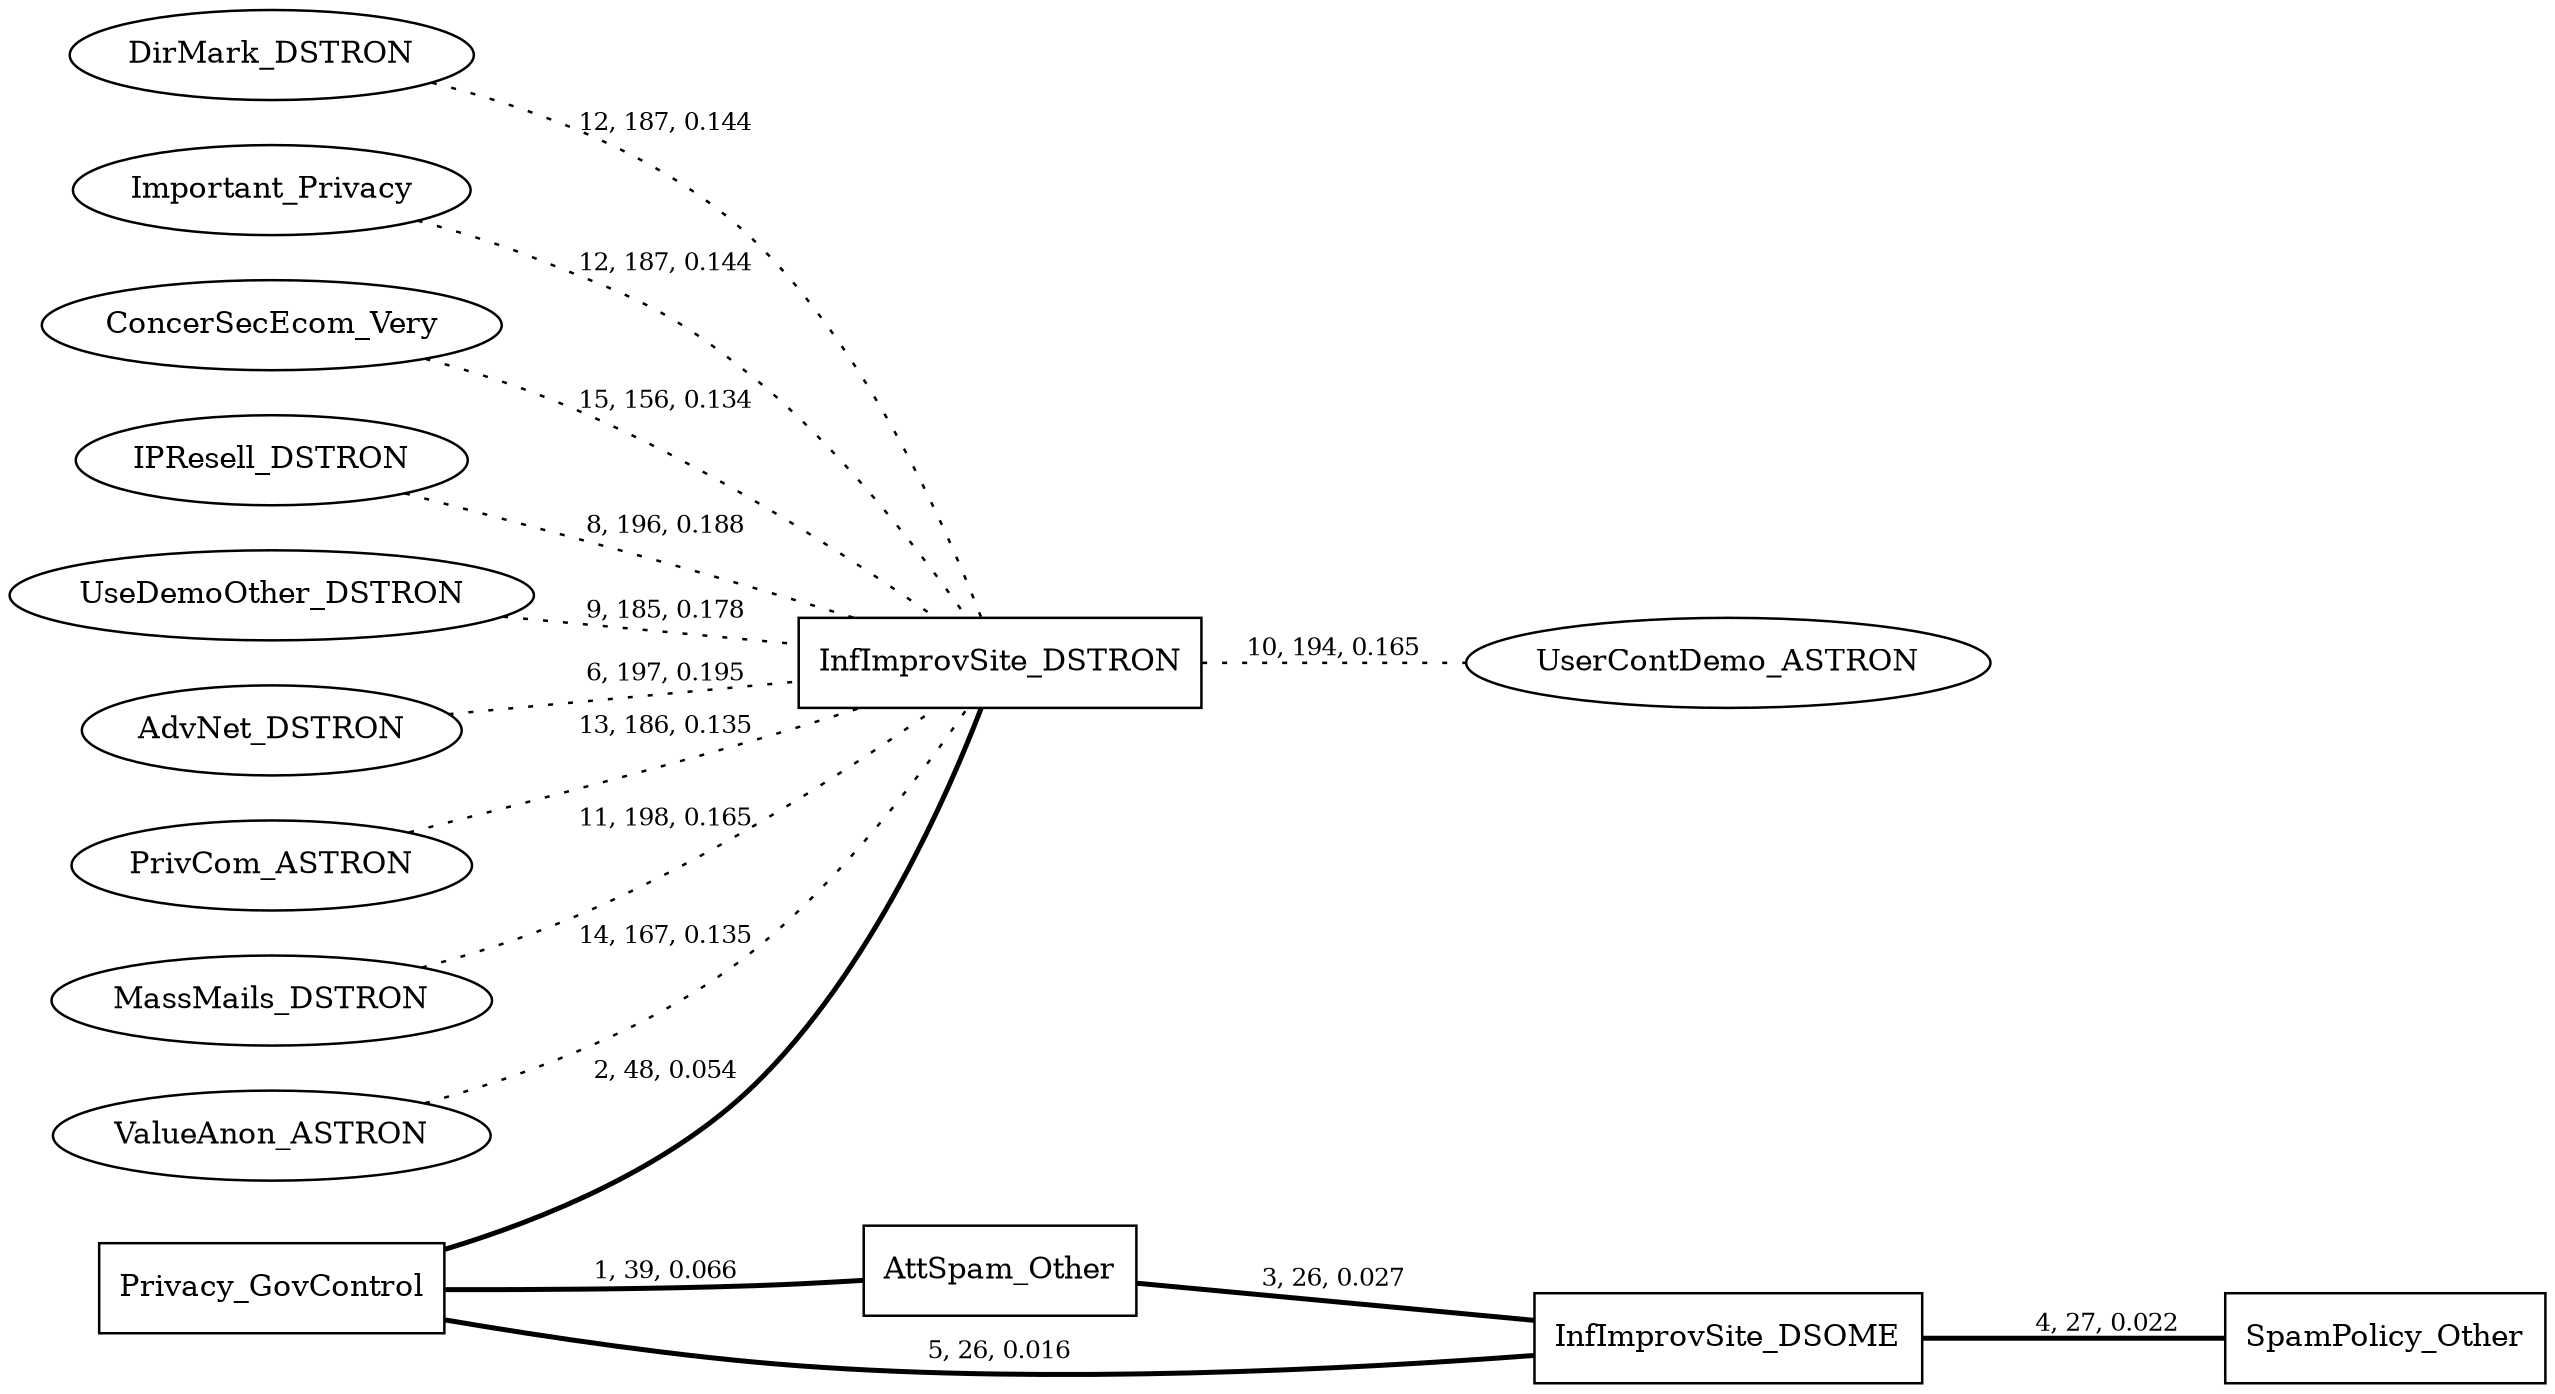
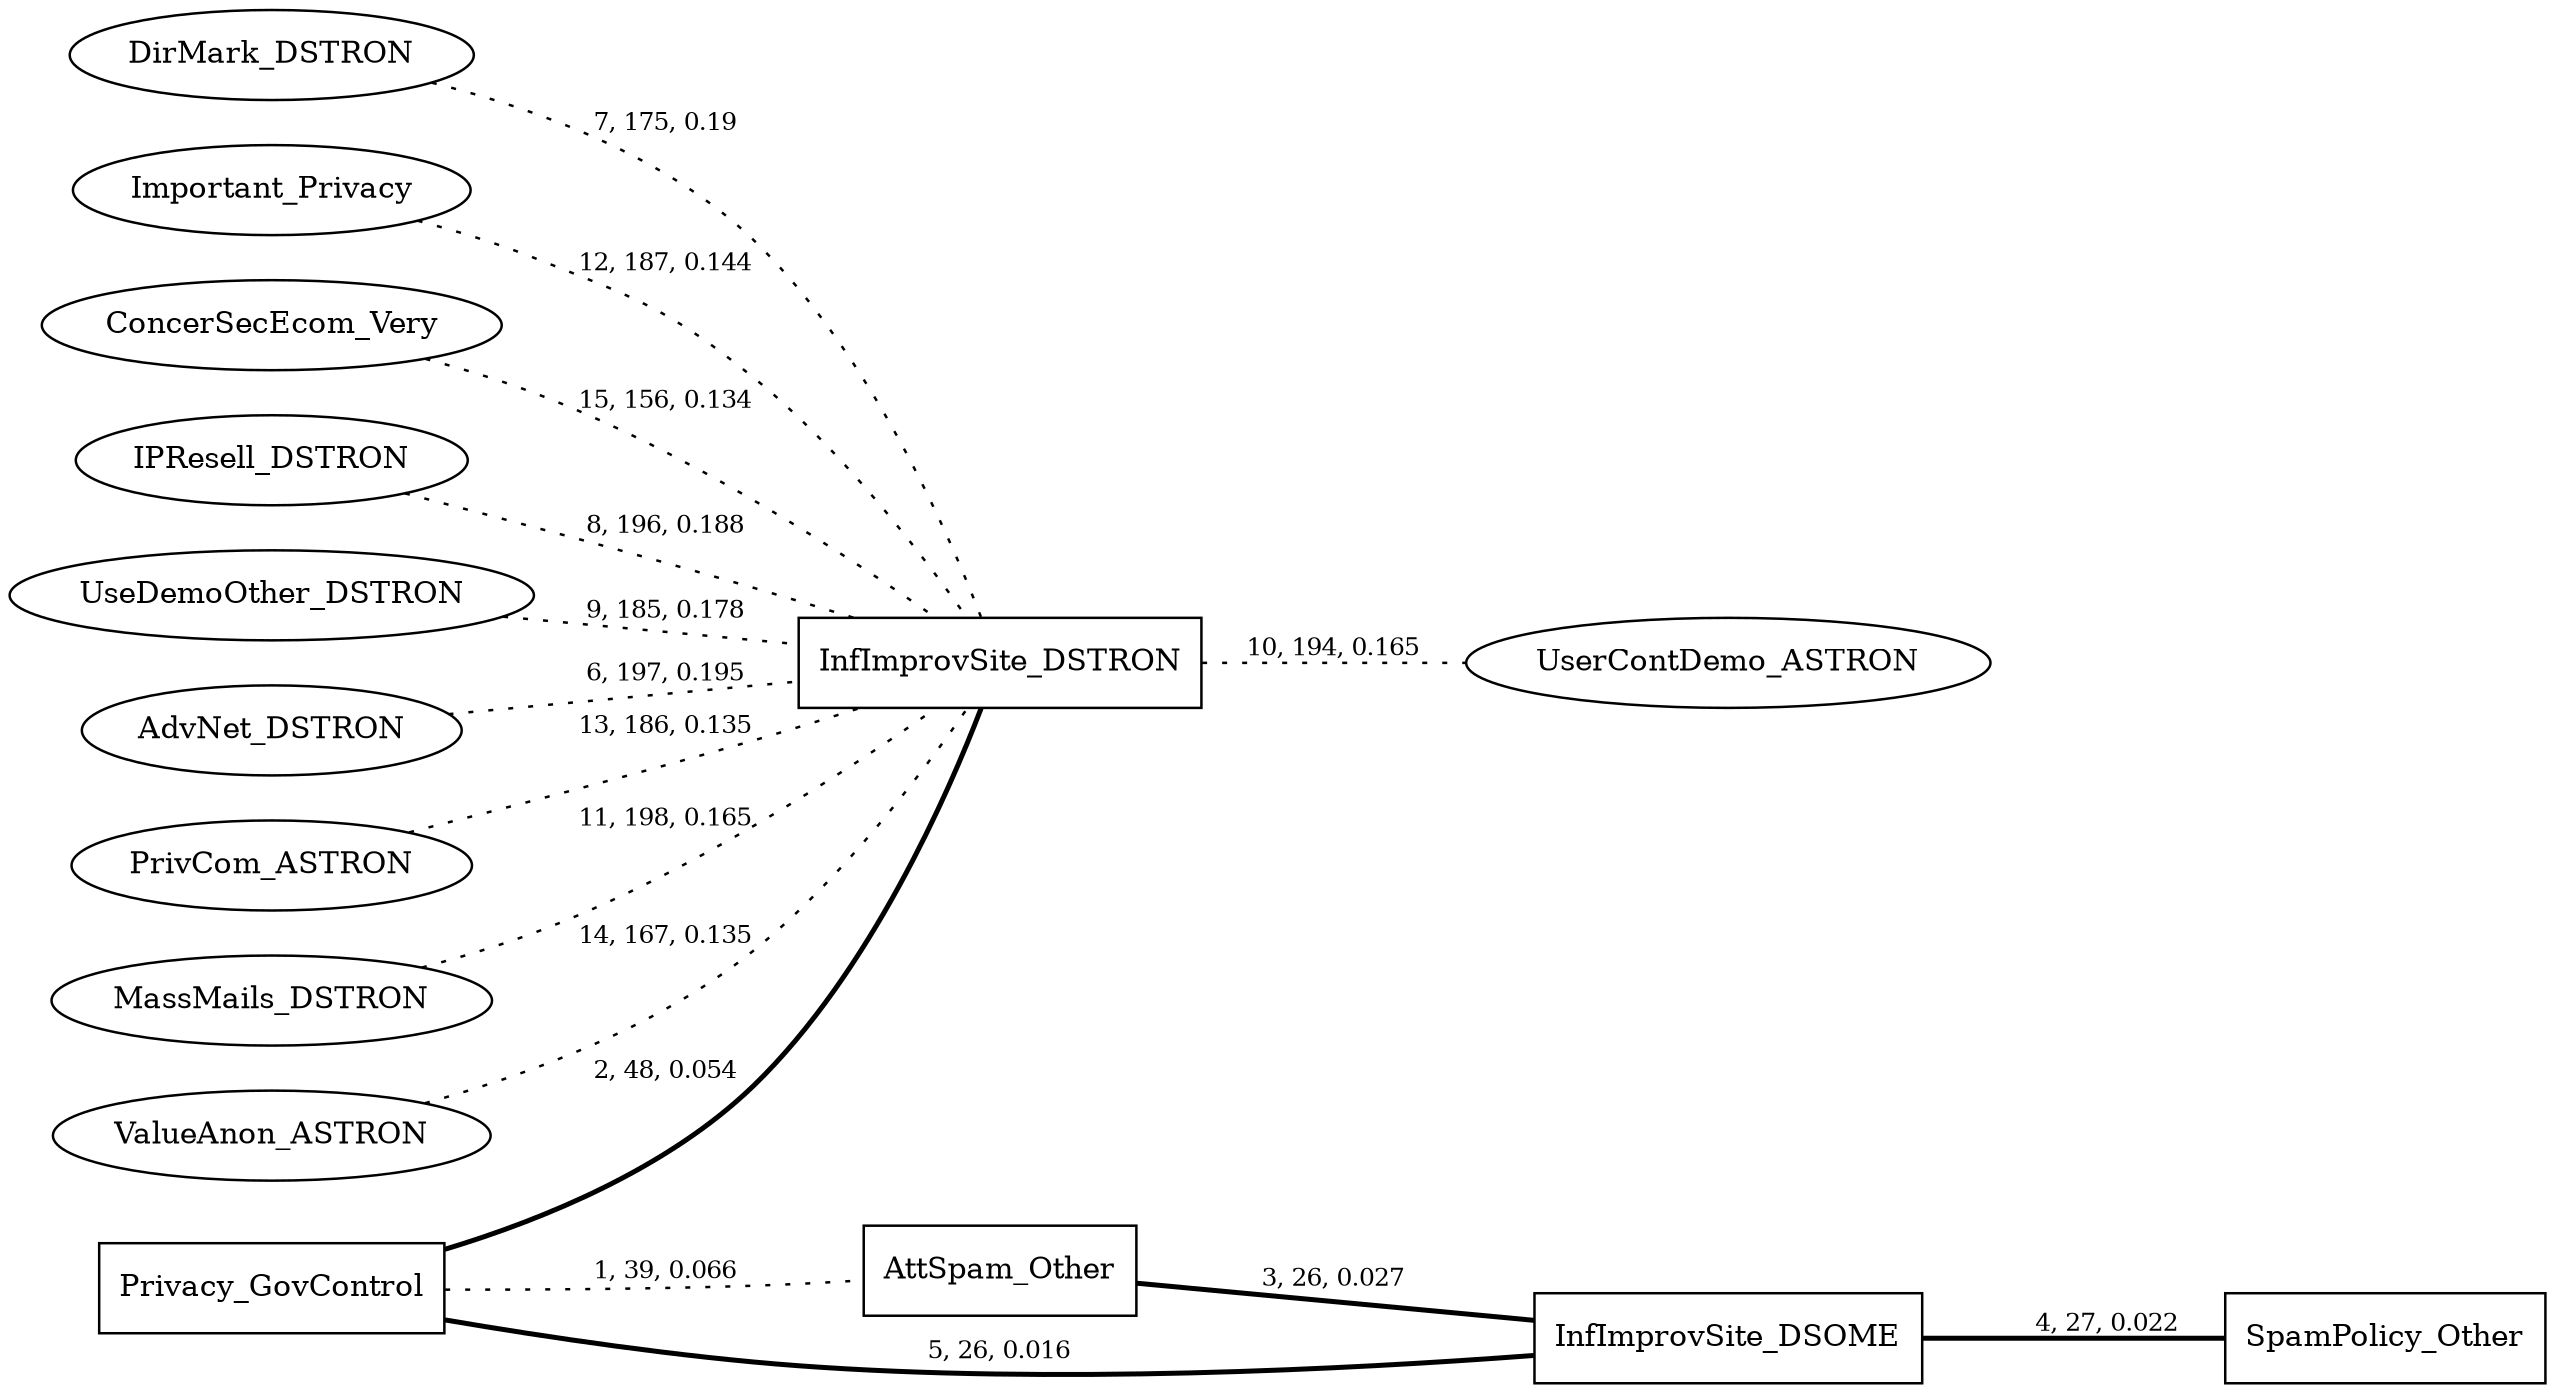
(666, 124) -> (666, 124)
(654, 1288) -> (654, 1288)
